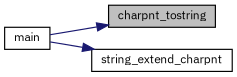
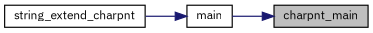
(162, 16) -> (321, 16)
(66, 45) -> (160, 16)
